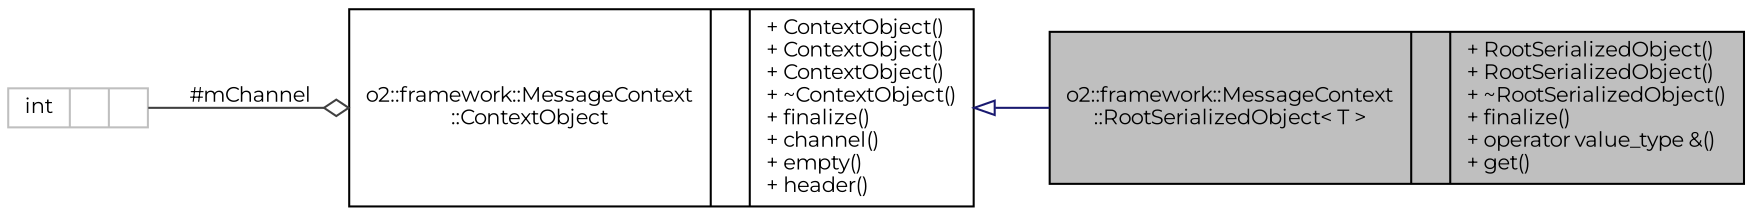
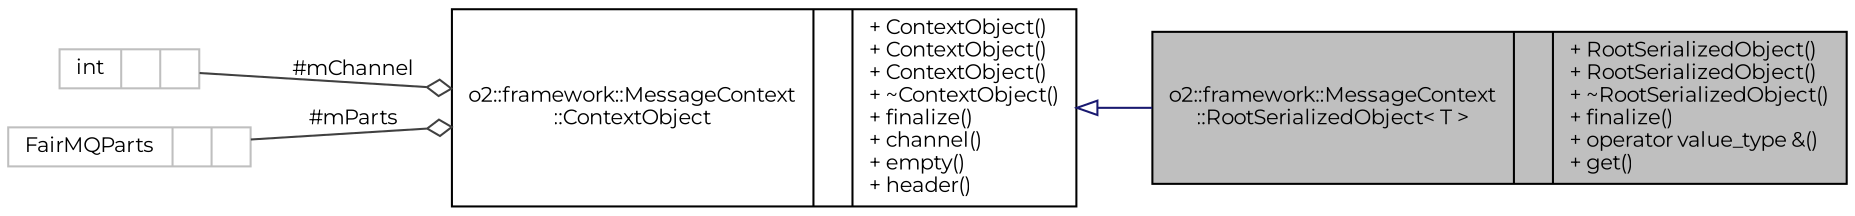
none -> (129, 147)
